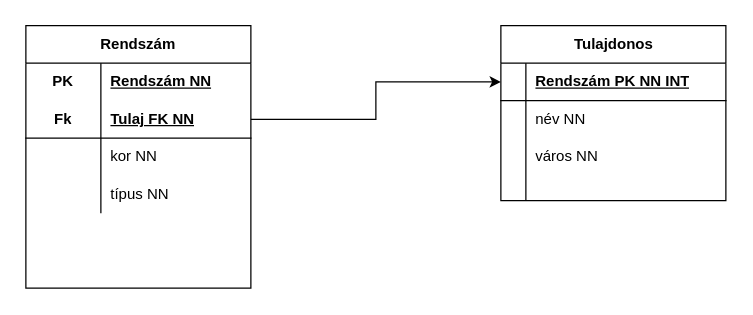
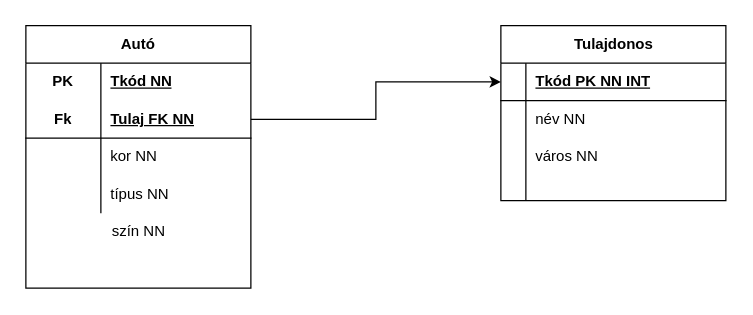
(138, 44) -> (138, 44)
(155, 82) -> (138, 82)
(605, 82) -> (589, 82)
none -> (138, 232)
